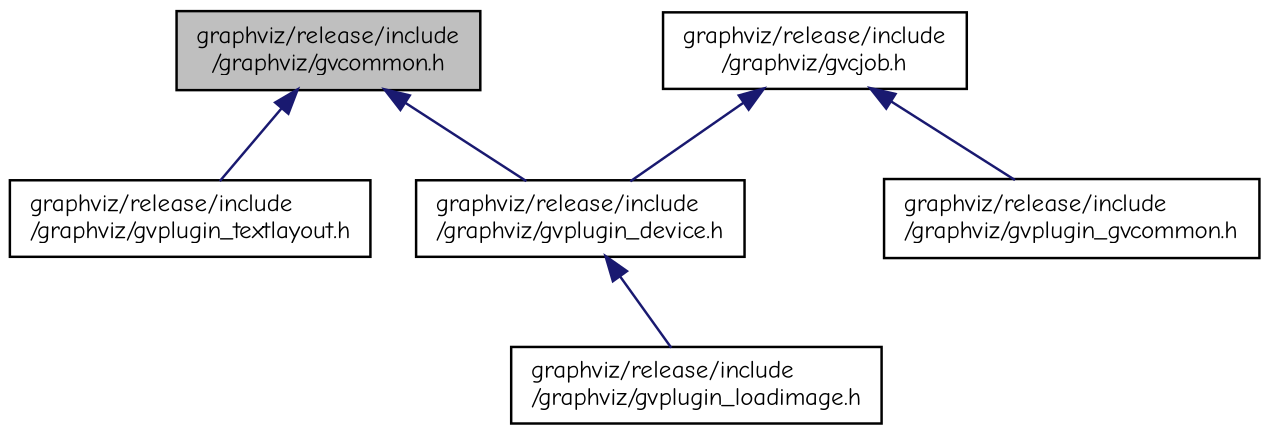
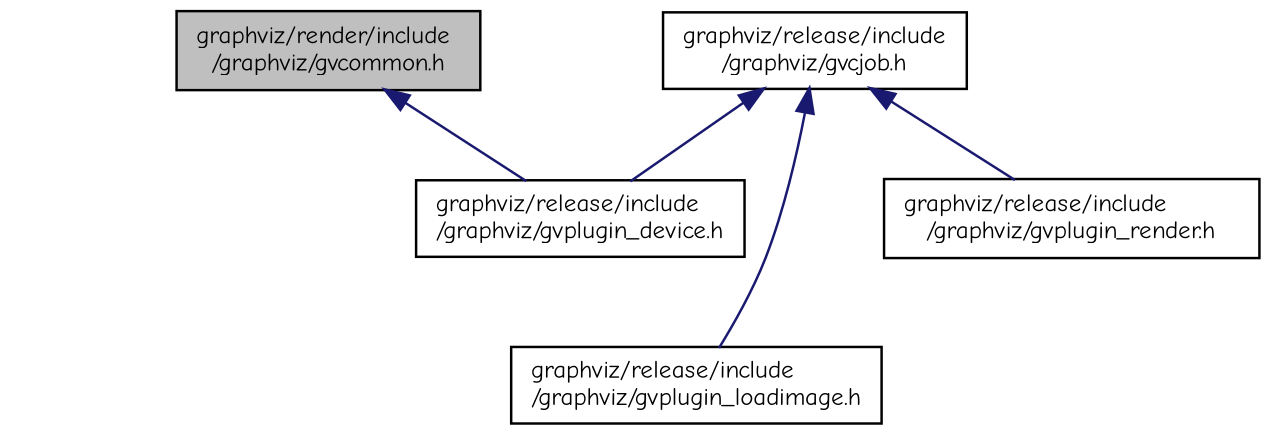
(328, 51) -> (328, 51)
(190, 219) -> none
(1072, 219) -> (1072, 219)
(646, 312) -> (774, 235)
